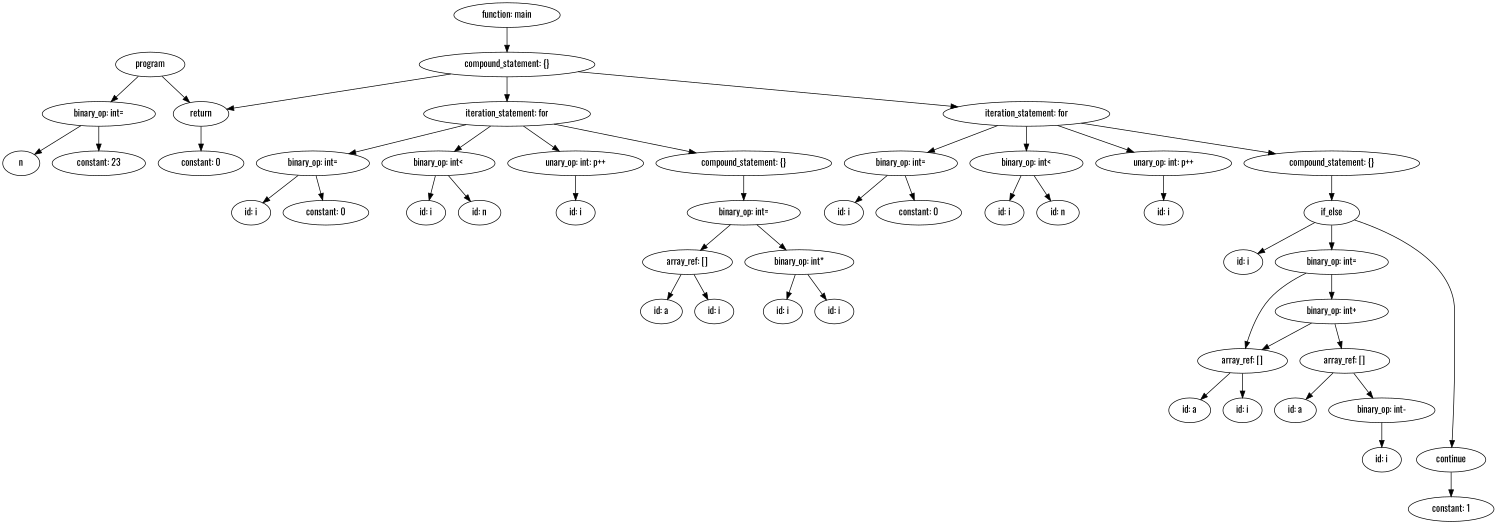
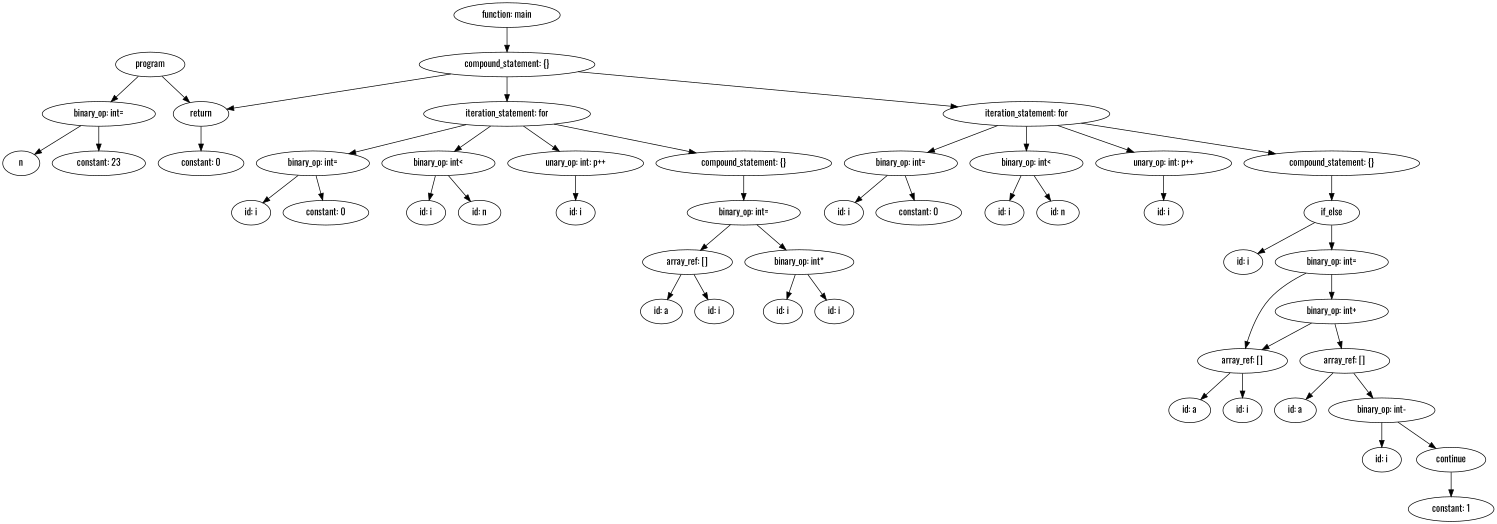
(1453, 304) -> (1414, 433)
